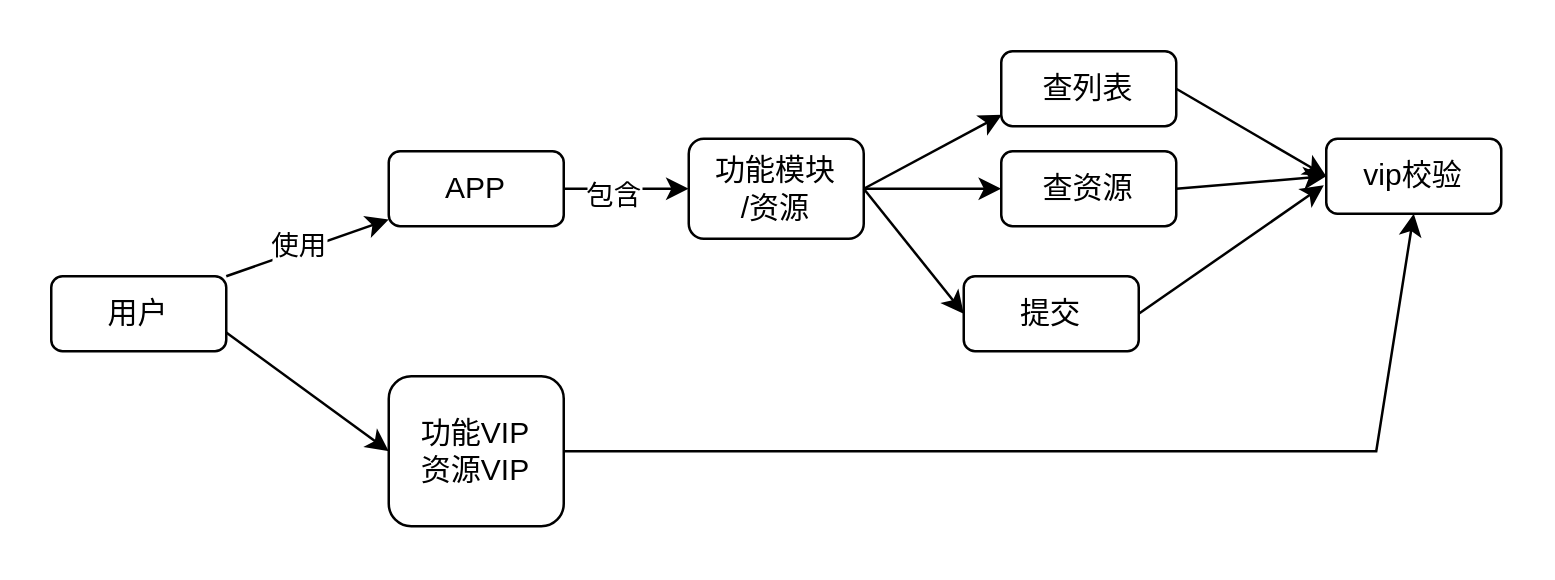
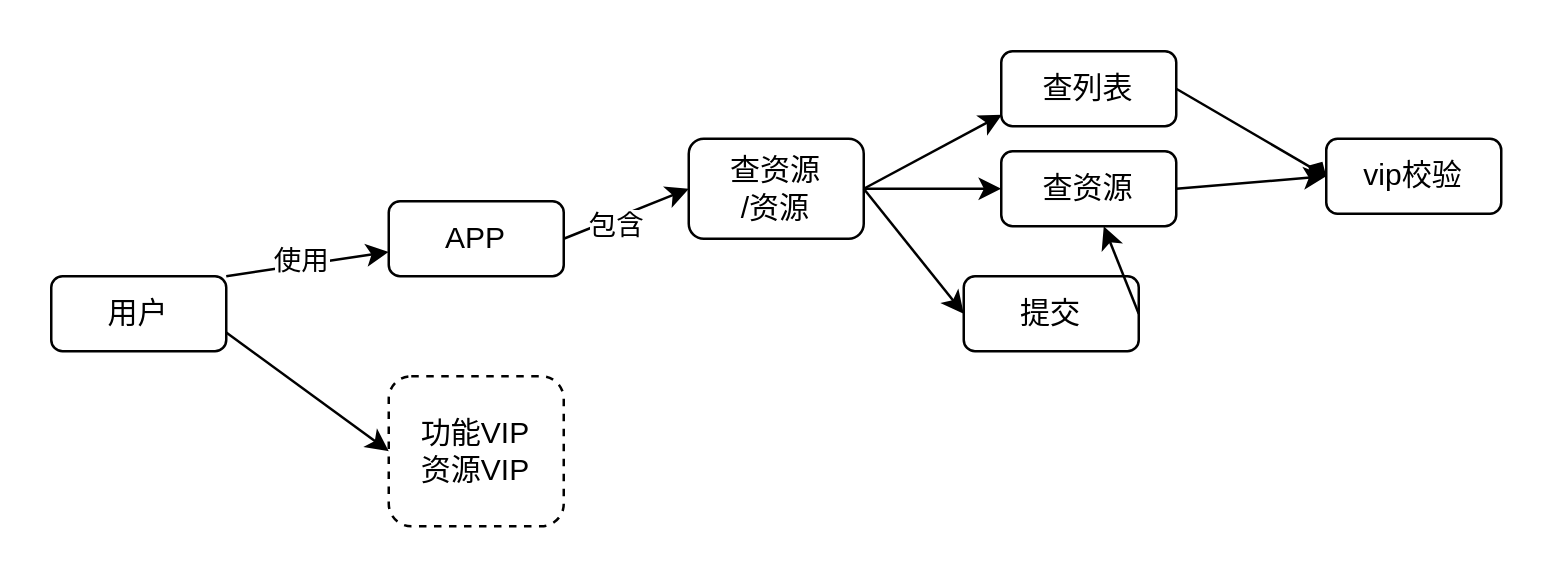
(1308, 166) -> (1308, 166)
(476, 189) -> (476, 239)
(776, 189) -> (776, 189)
(1224, 254) -> (1124, 277)
(476, 451) -> (476, 451)
(1082, 451) -> none
